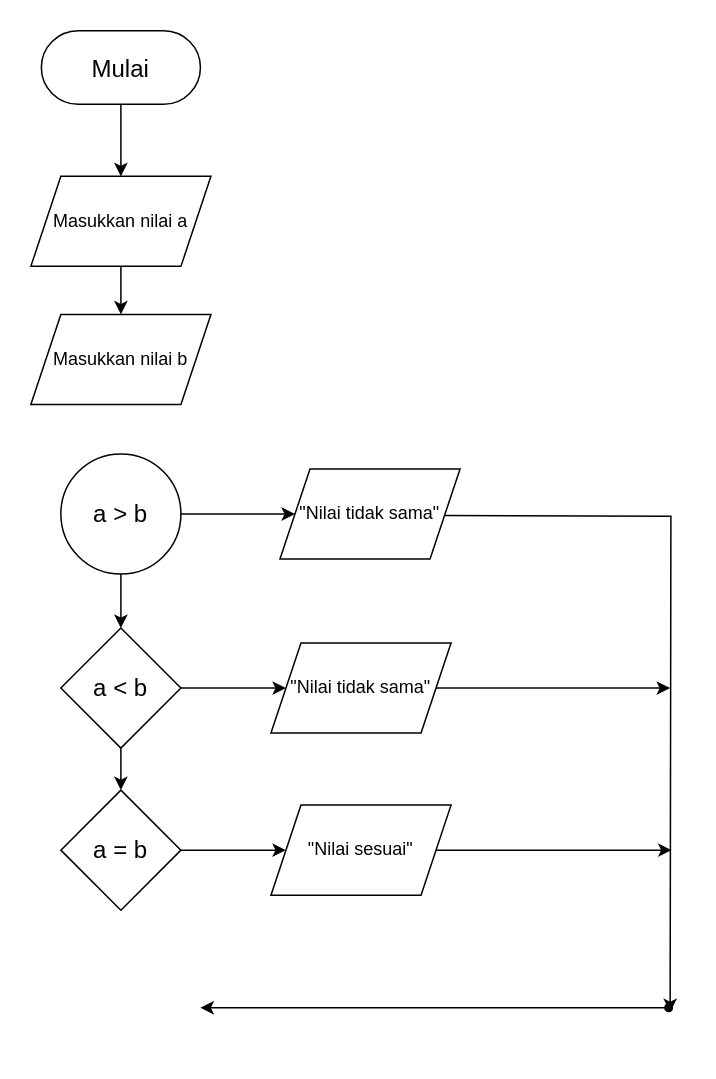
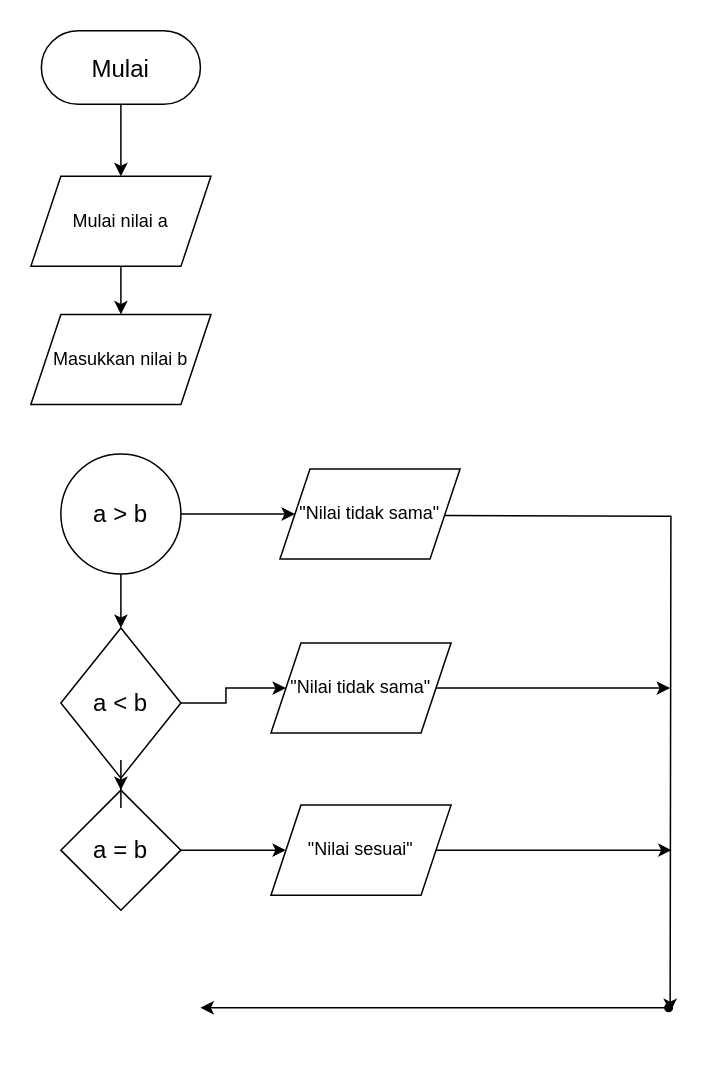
(121, 221) -> (121, 221)
(121, 688) -> (121, 703)
